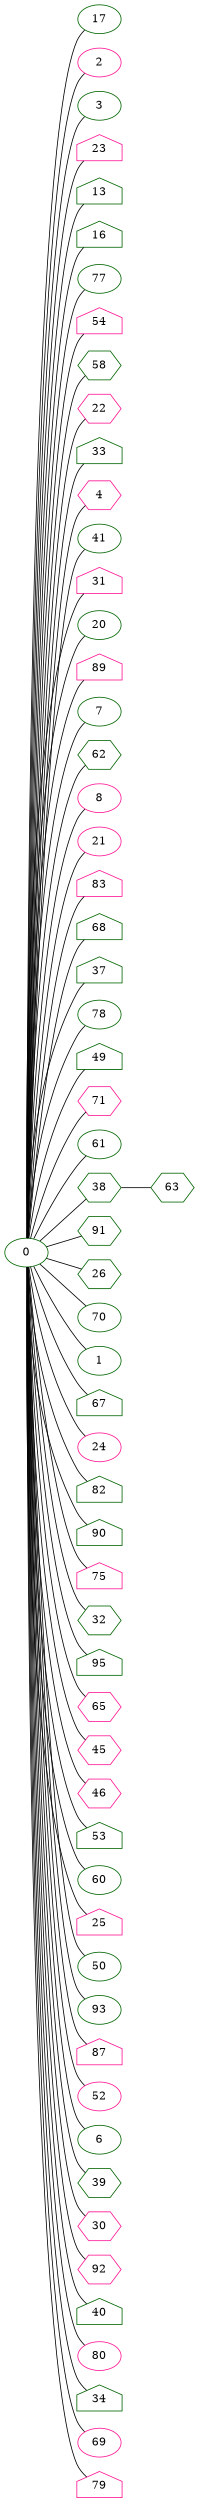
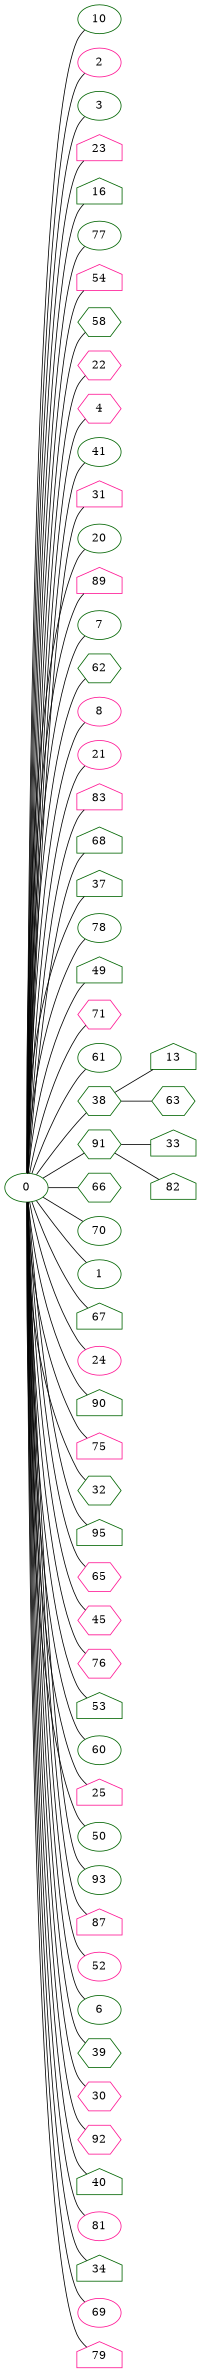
(99, 19) -> (99, 19)
(36, 719) -> (134, 1081)
(41, 849) -> (136, 1144)
(99, 1274) -> (99, 1188)
(47, 1390) -> (137, 1166)
(99, 1794) -> (99, 1664)
(99, 2356) -> (99, 2226)
